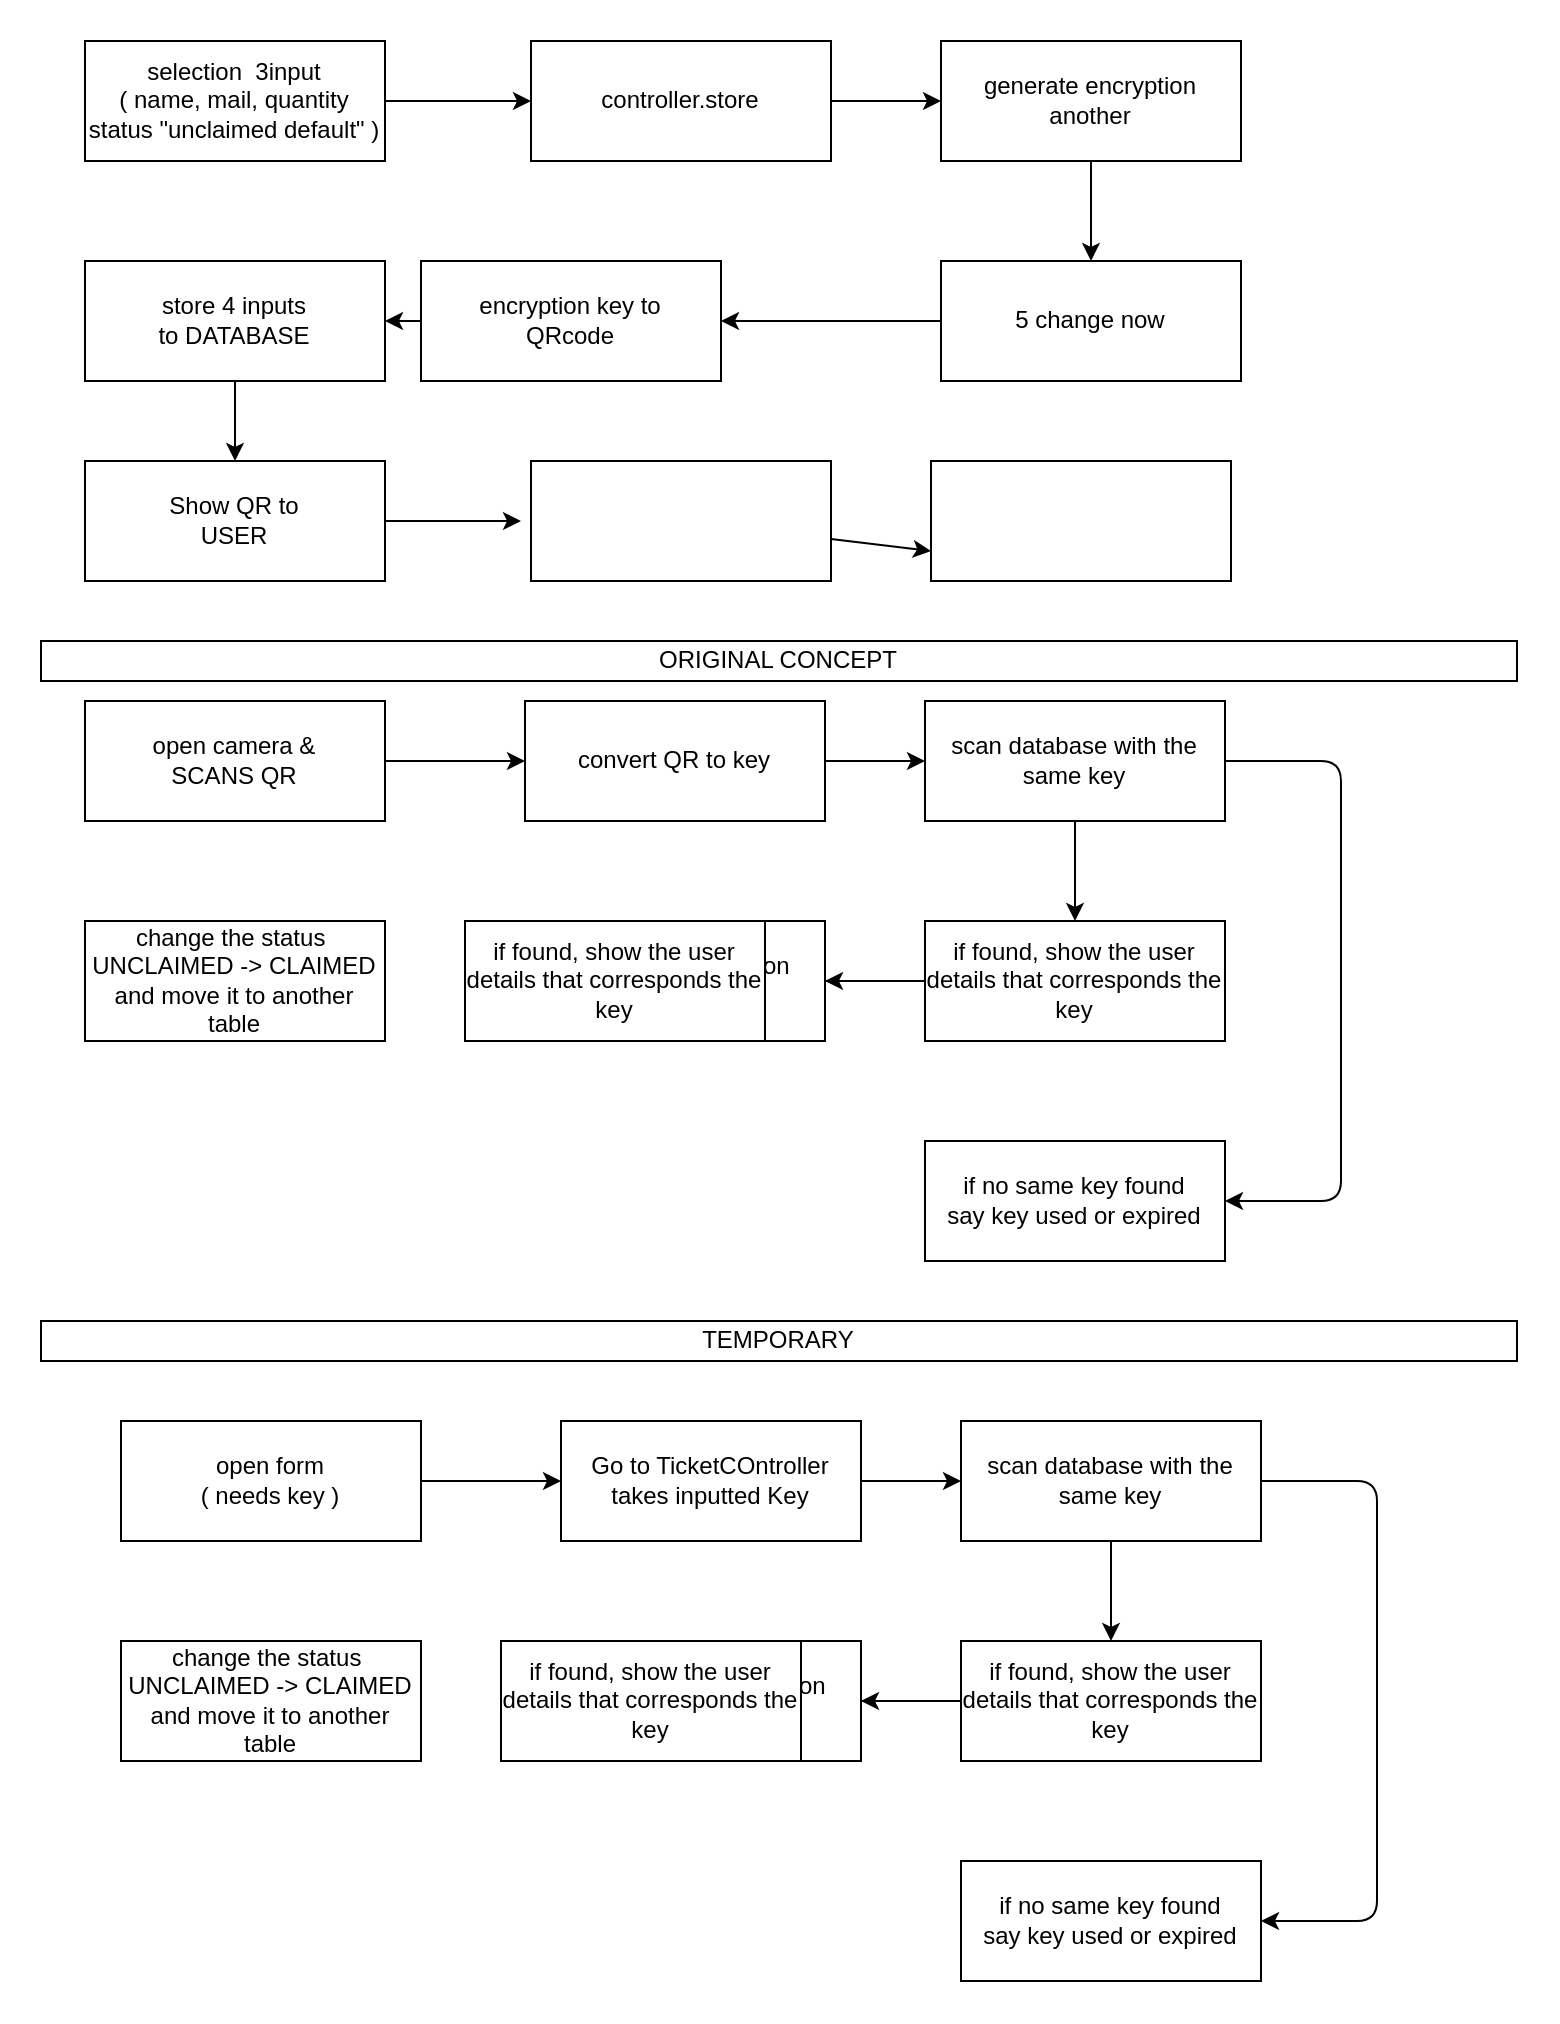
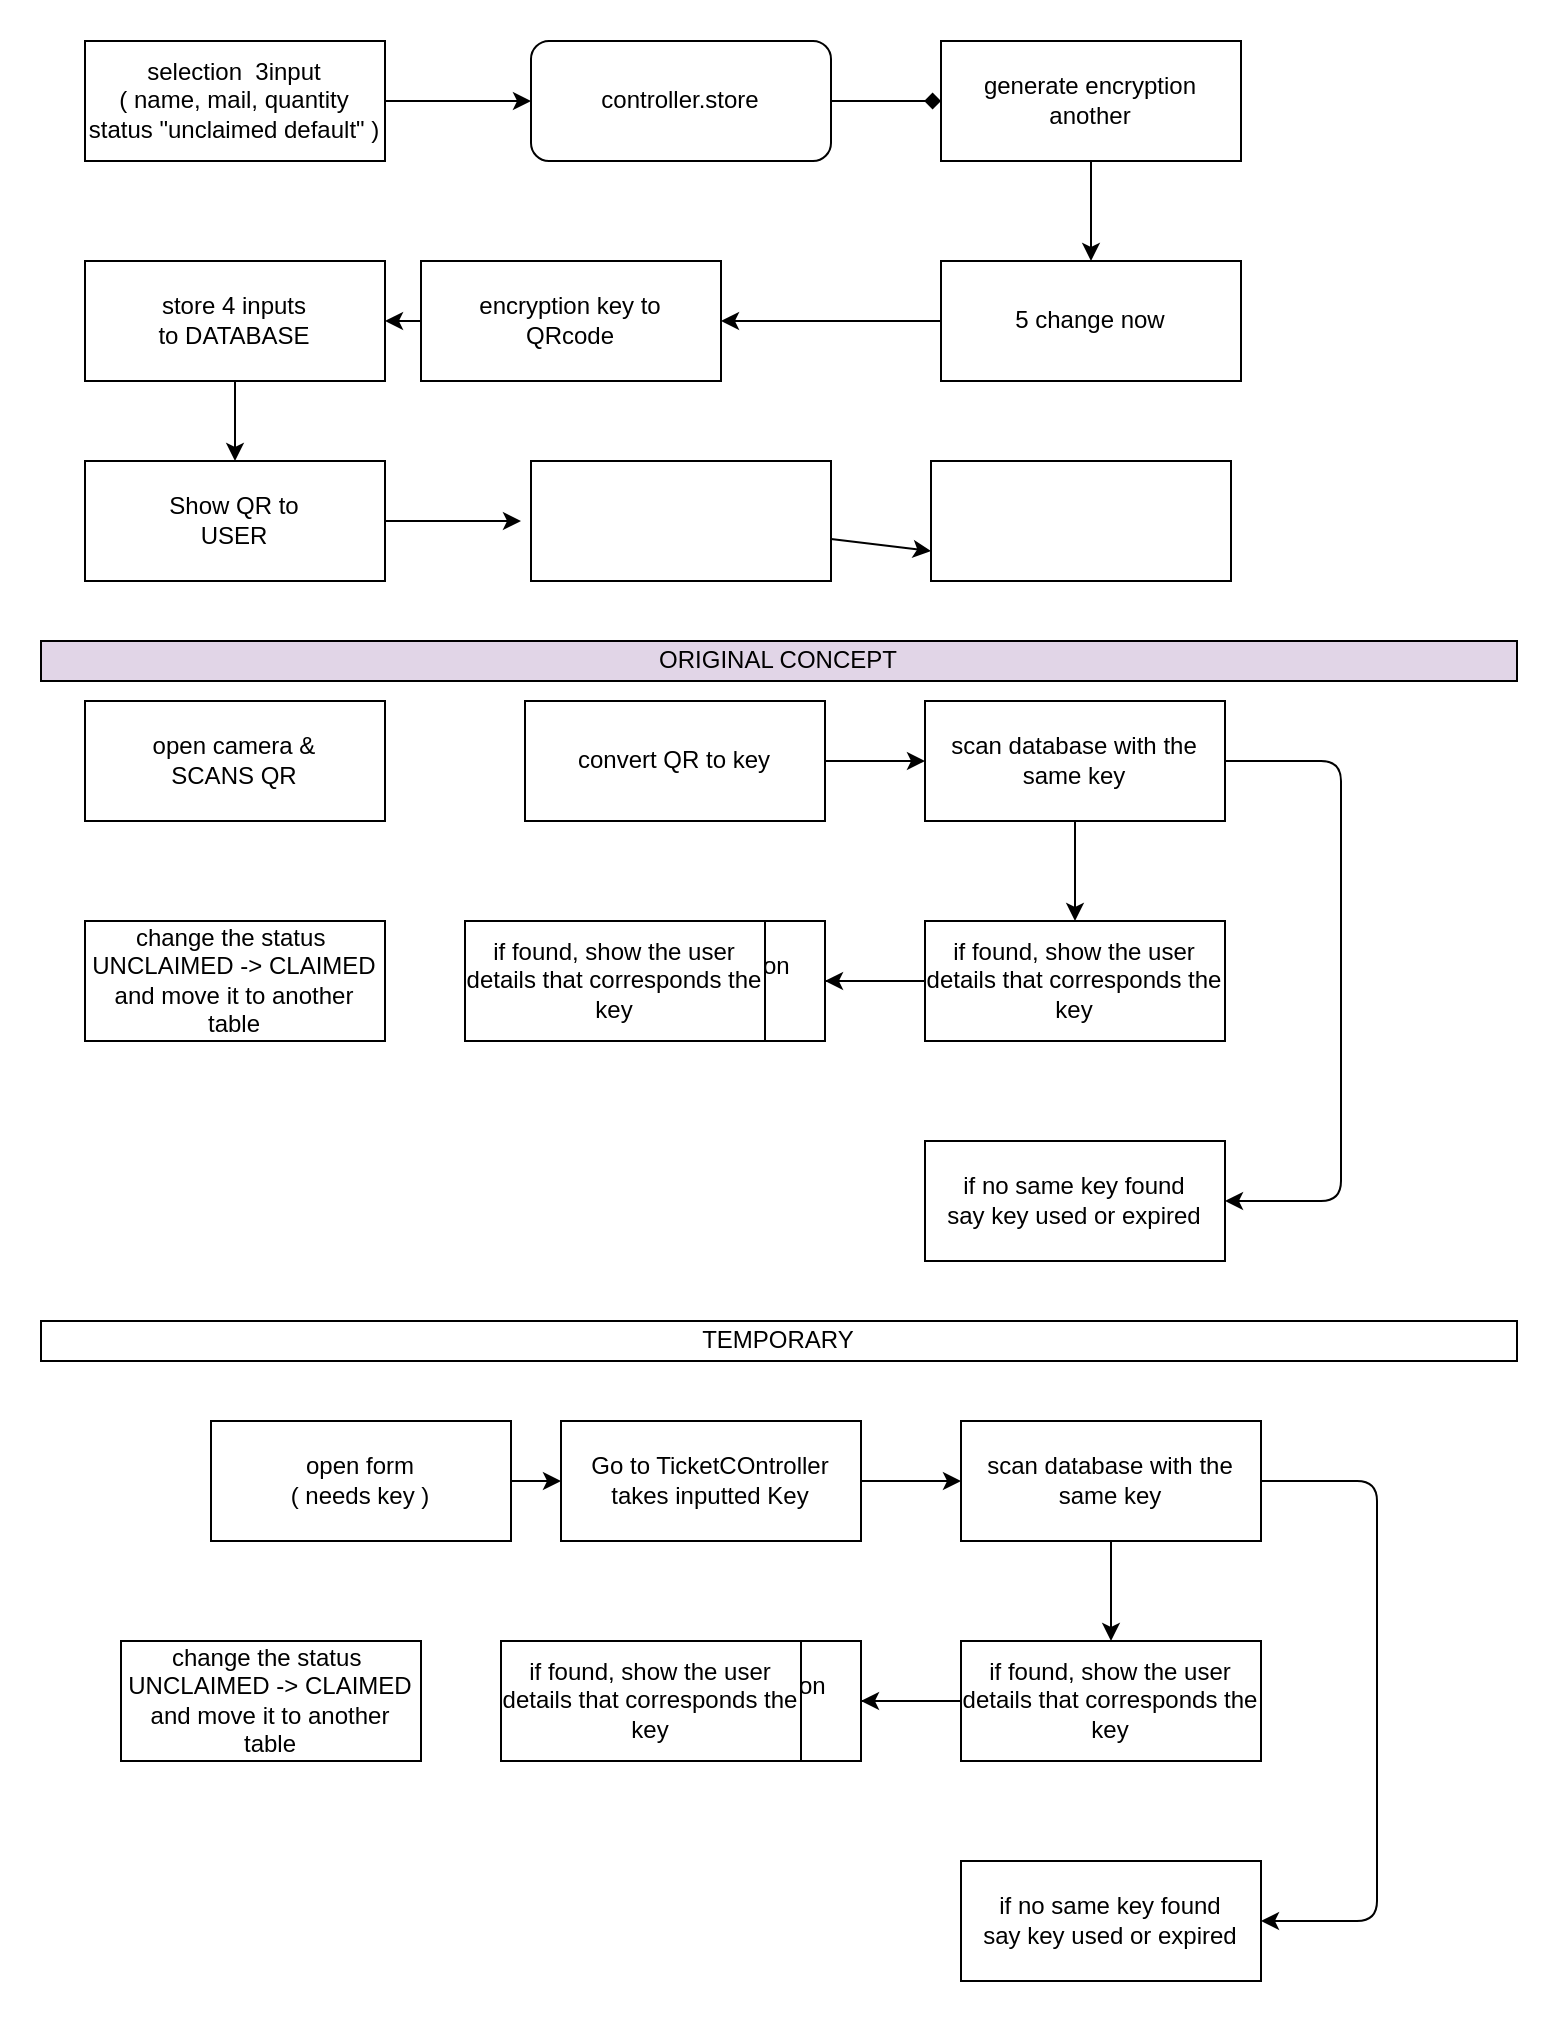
(681, 101) -> (681, 101)
(925, 101) -> (924, 101)
(779, 661) -> (779, 661)
(448, 761) -> none
(271, 1481) -> (361, 1481)
